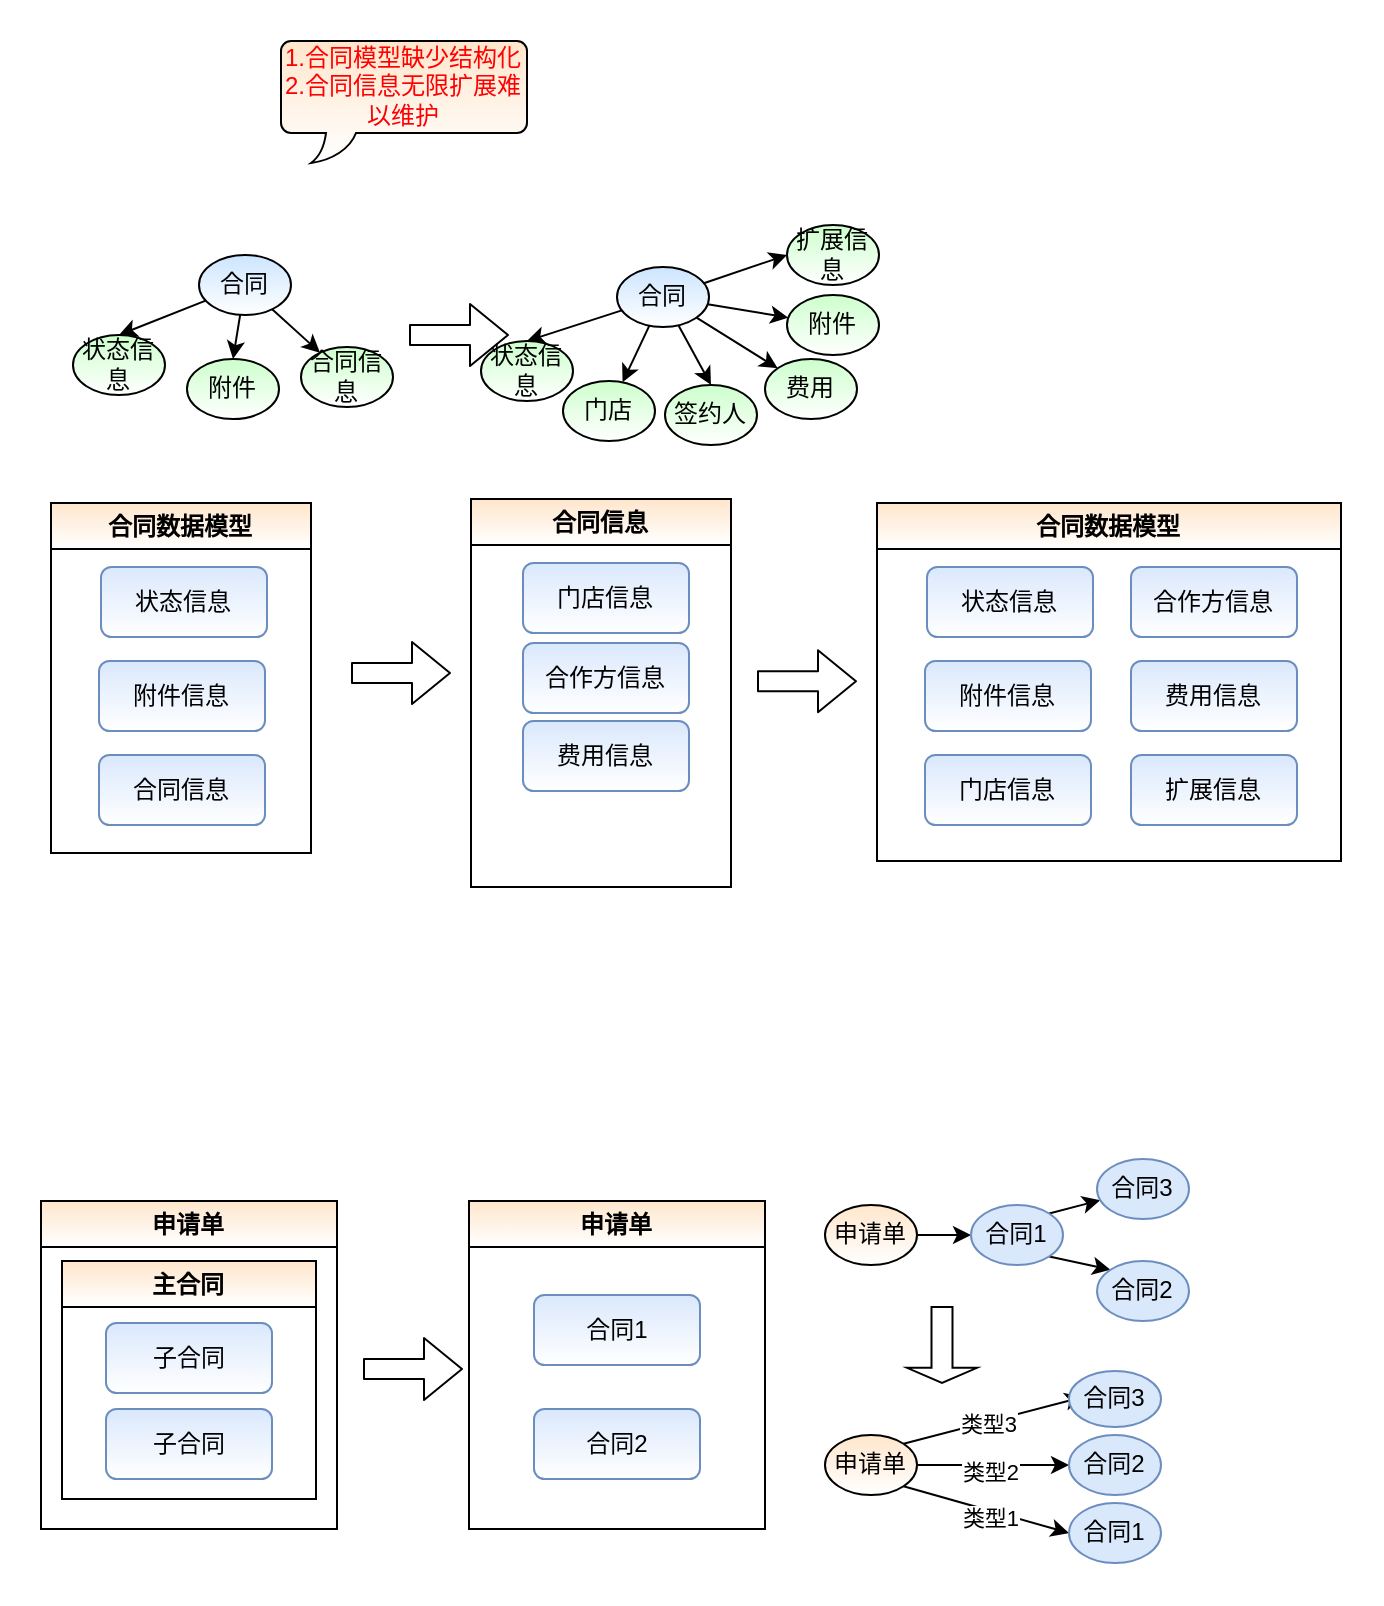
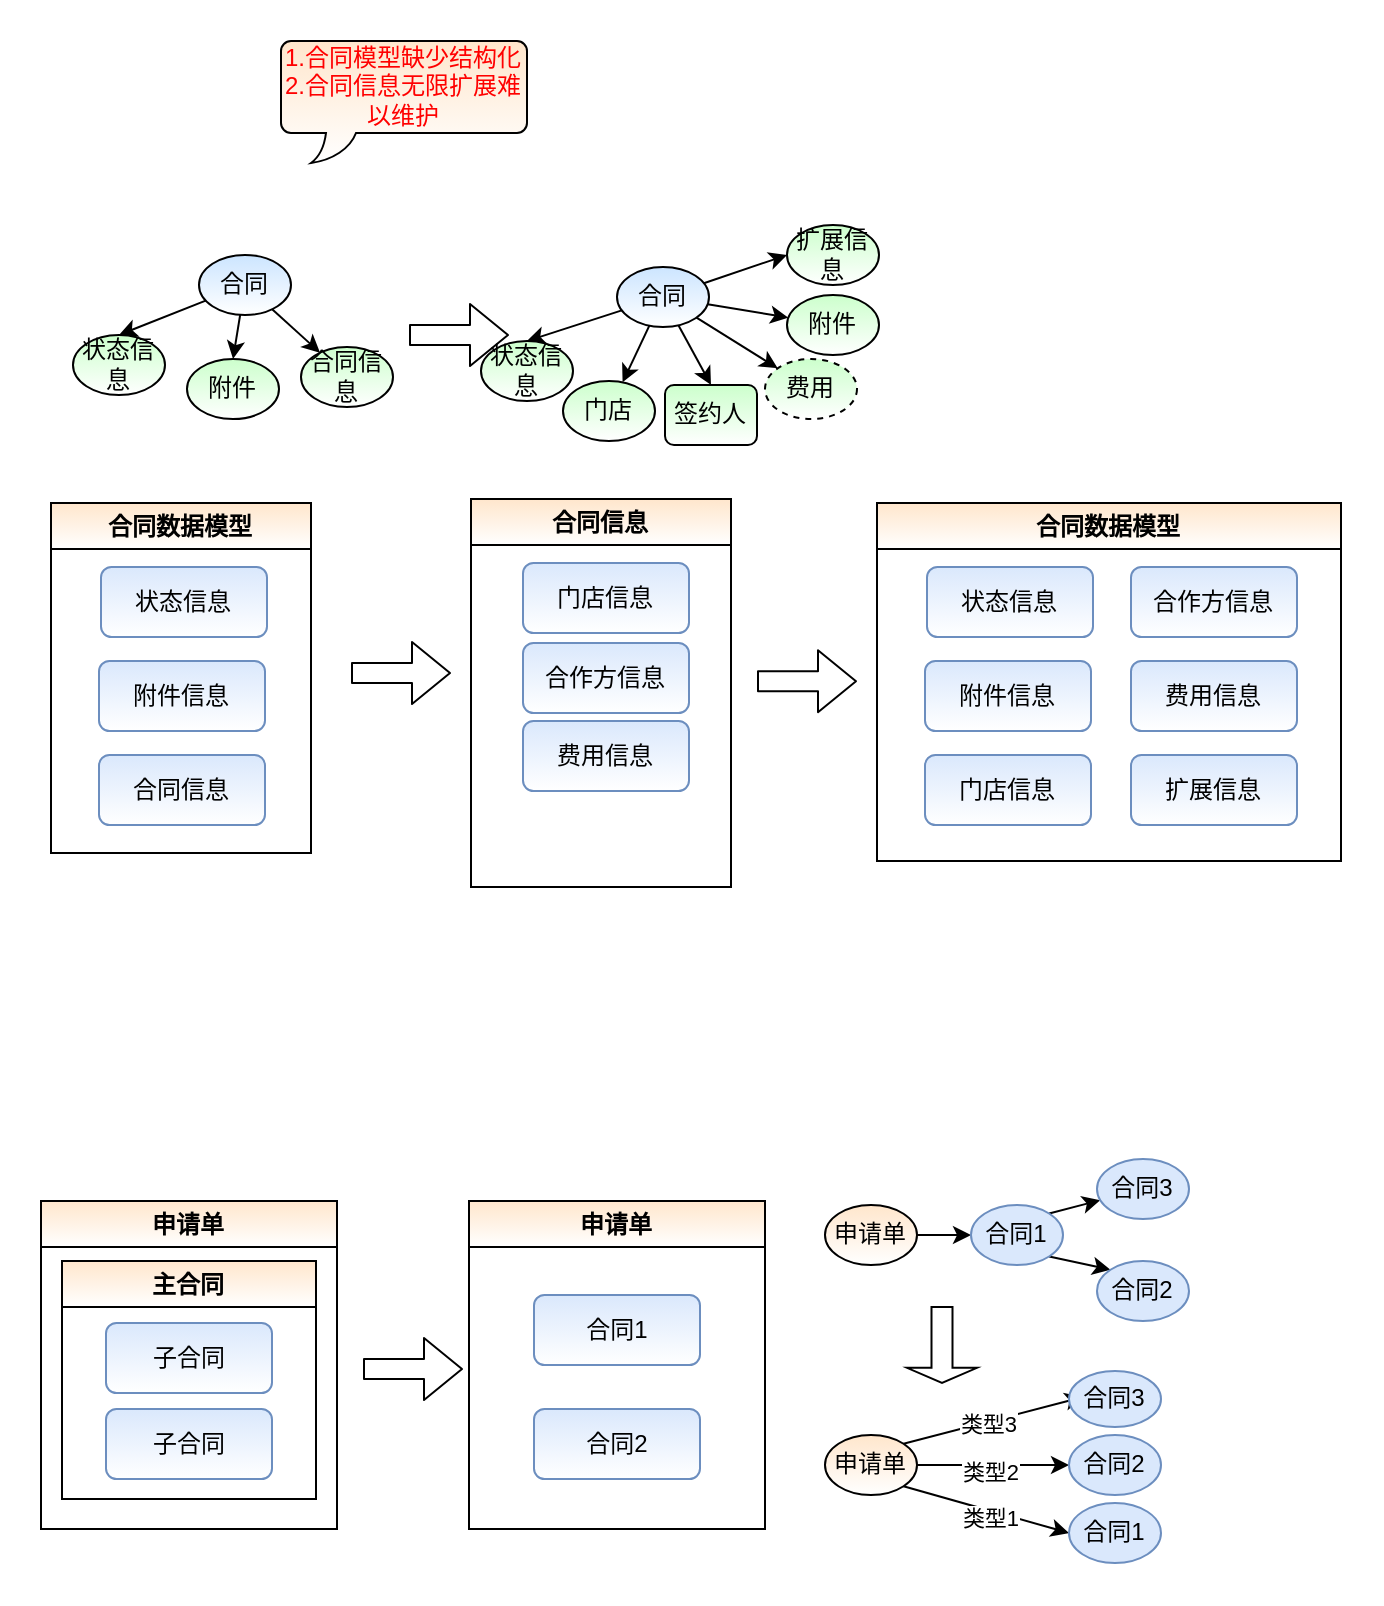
(811, 389) -> (811, 389)
(711, 415) -> (711, 415)
